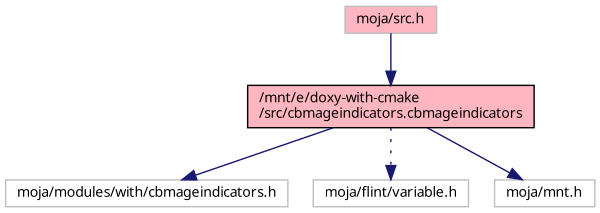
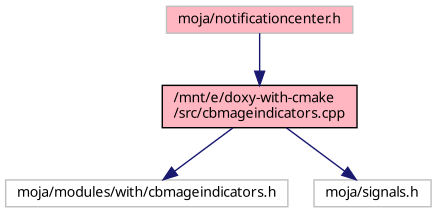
(391, 20) -> (260, 20)
(391, 107) -> (260, 107)
(391, 193) -> none
(545, 193) -> (373, 193)
